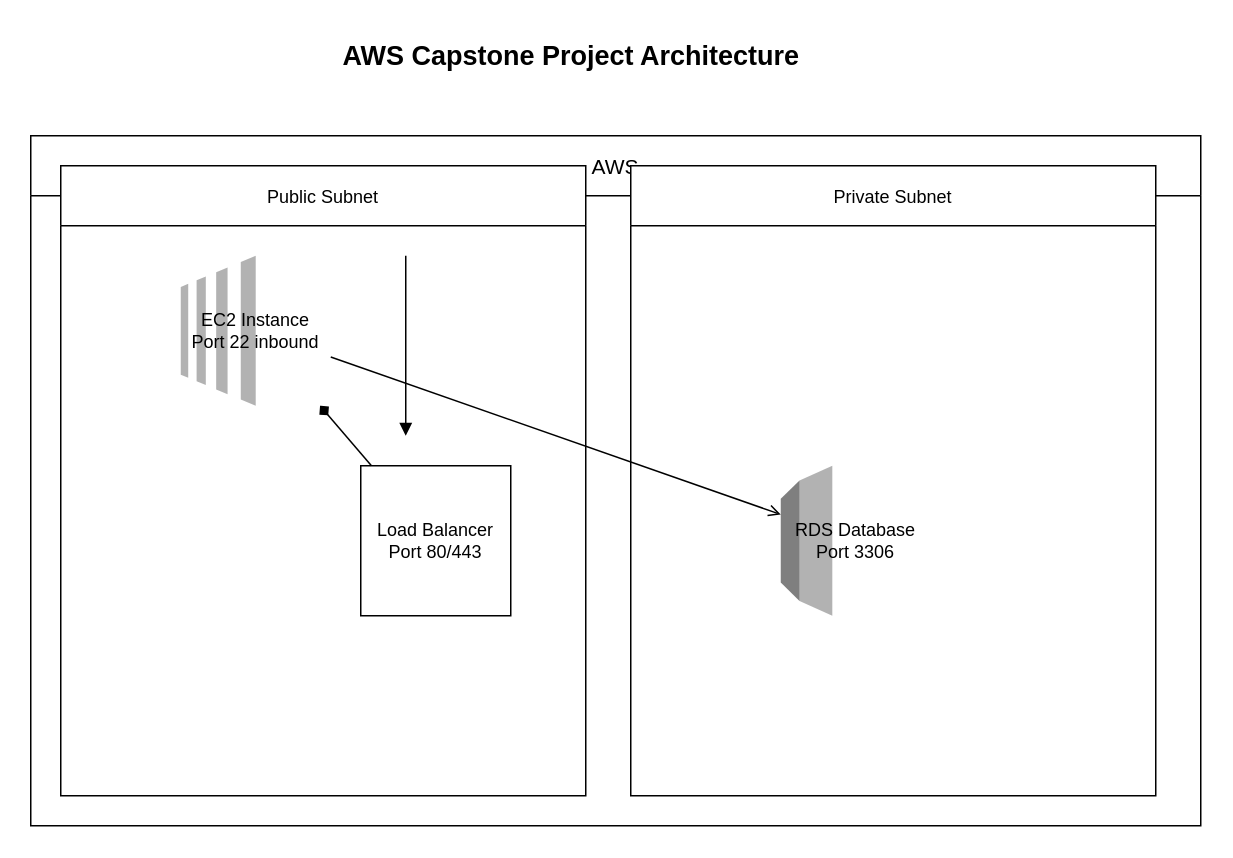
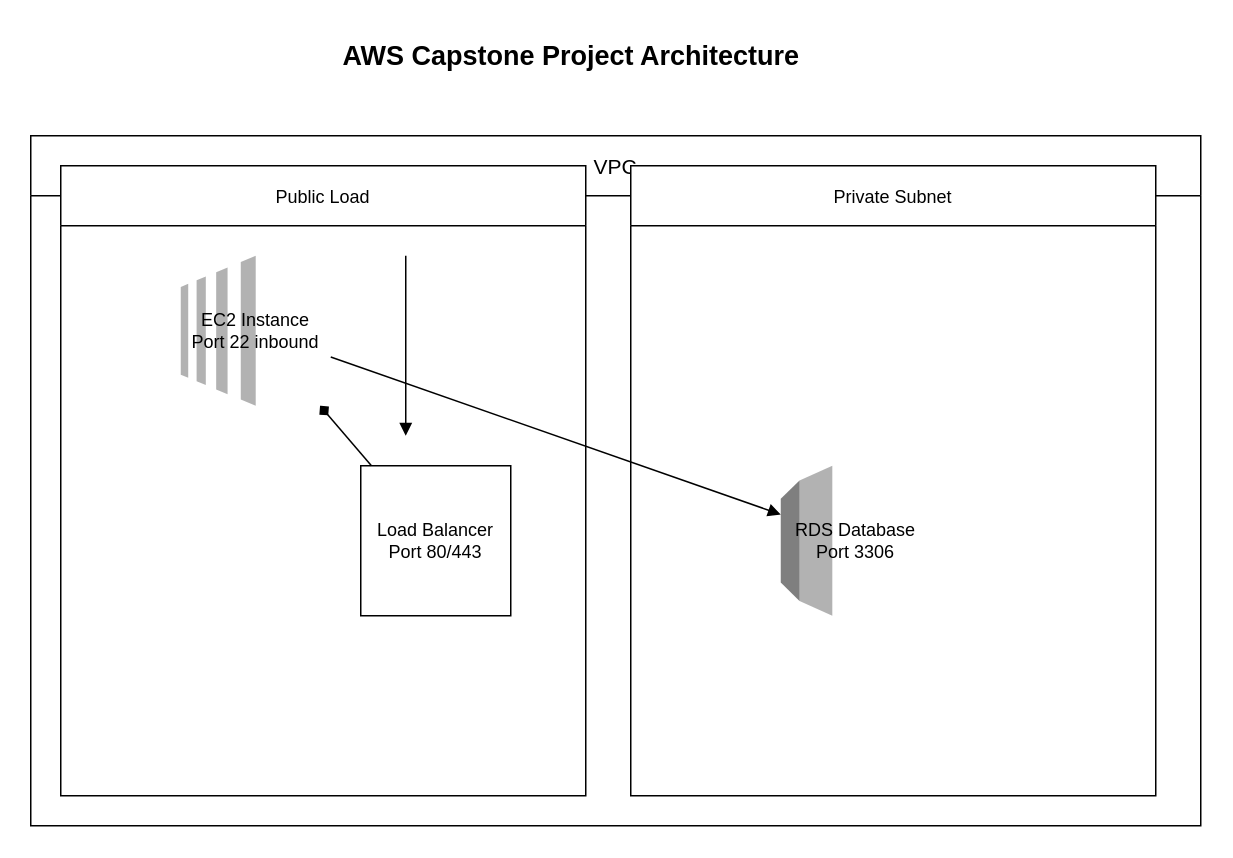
(615, 167) -> (615, 167)
(323, 197) -> (323, 197)
(771, 511) -> (767, 510)
